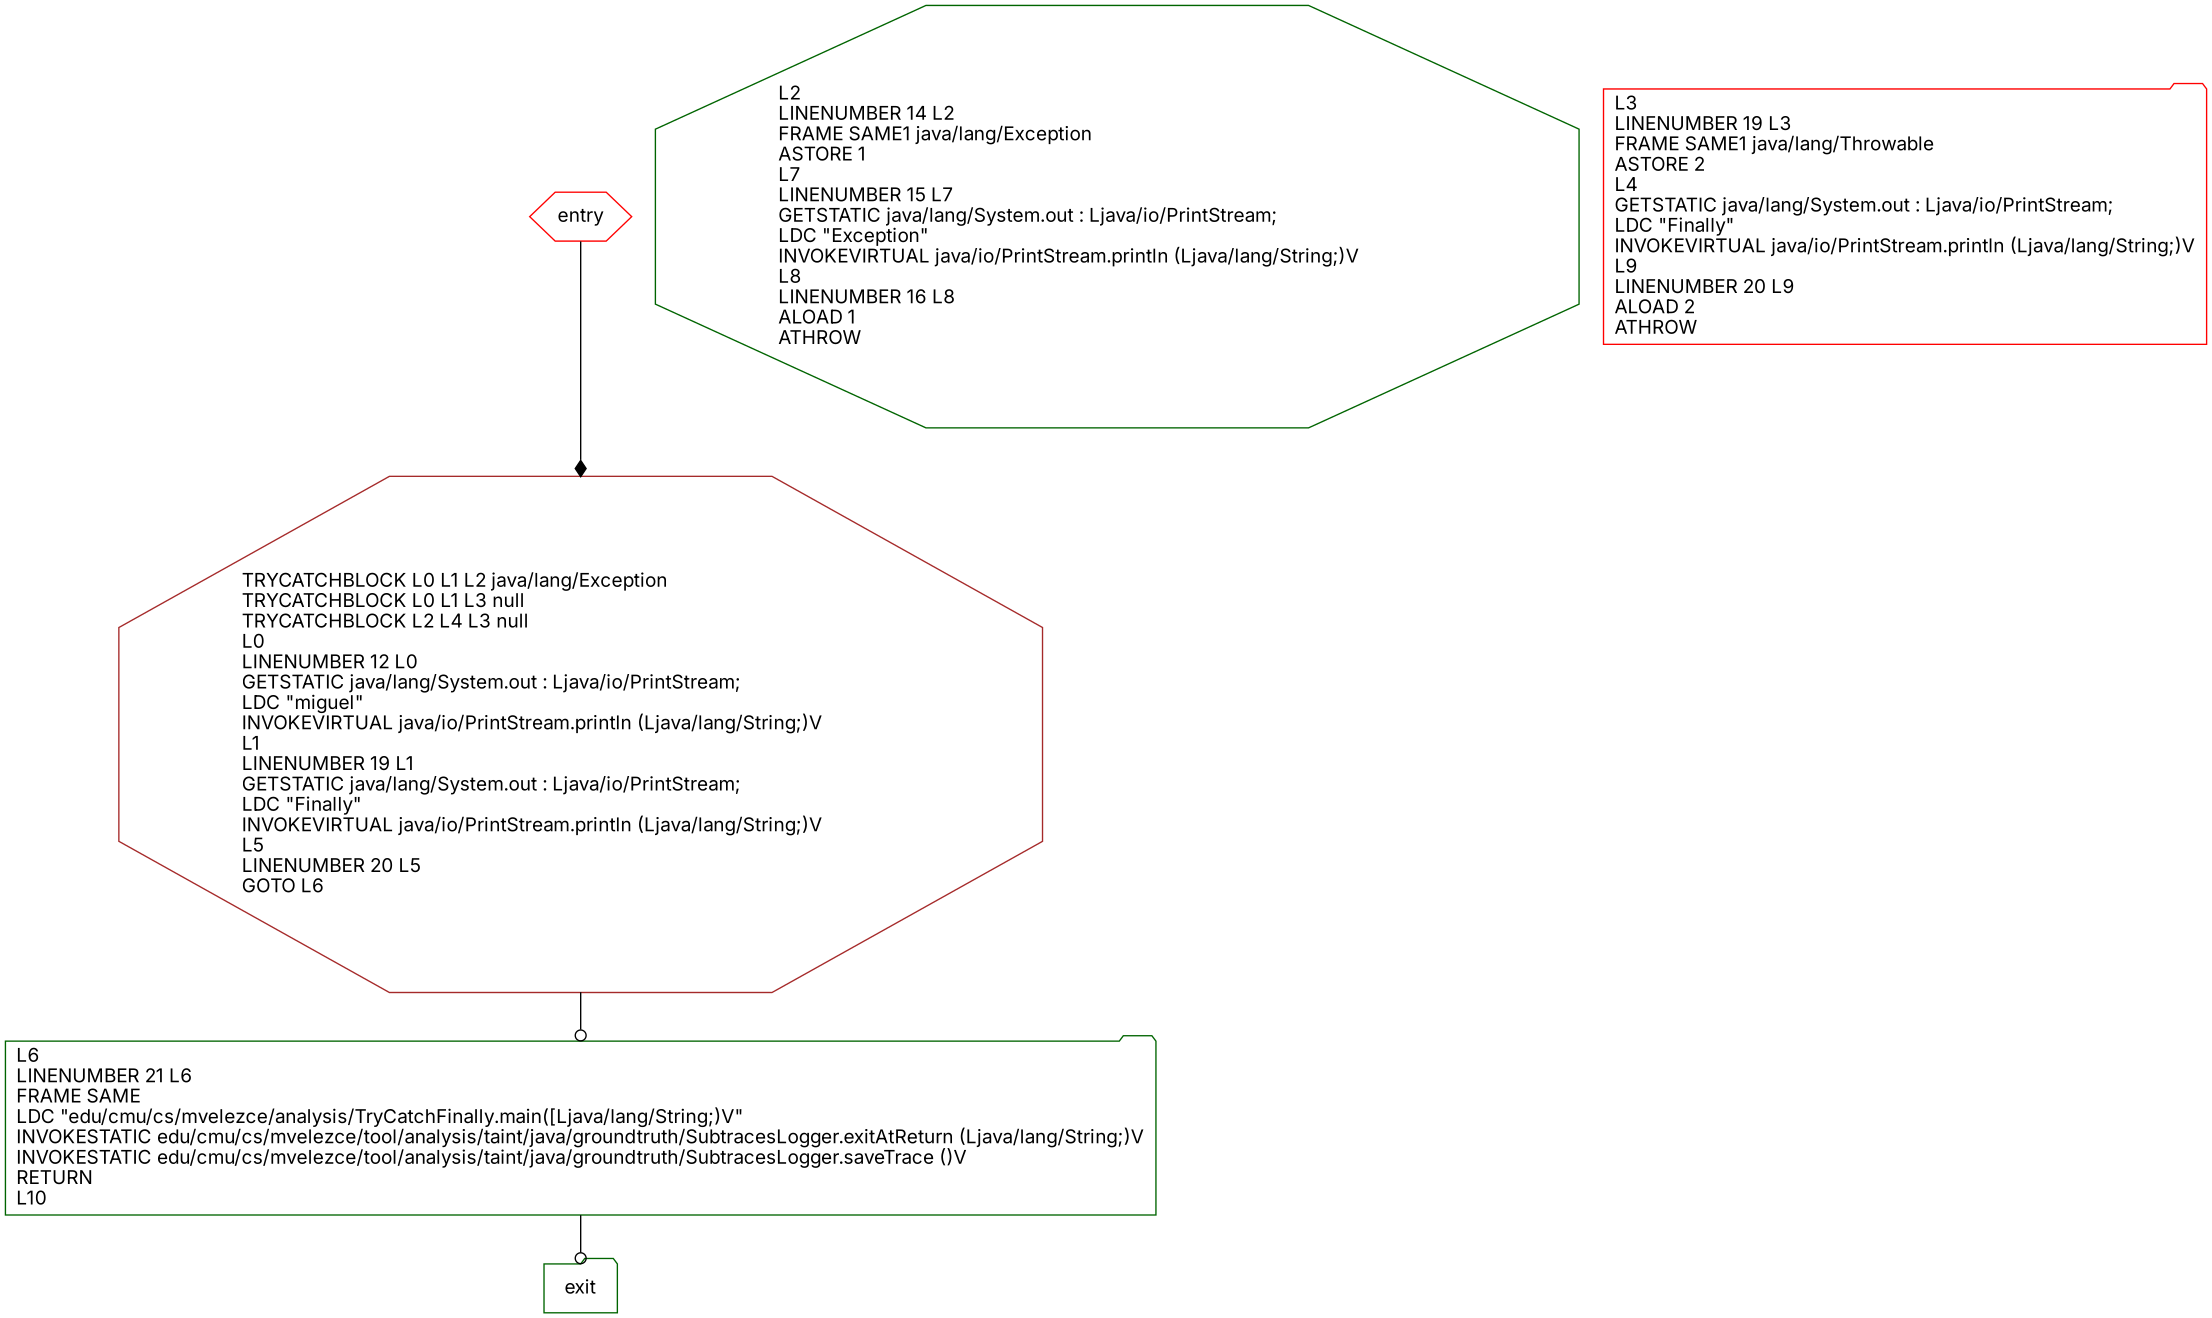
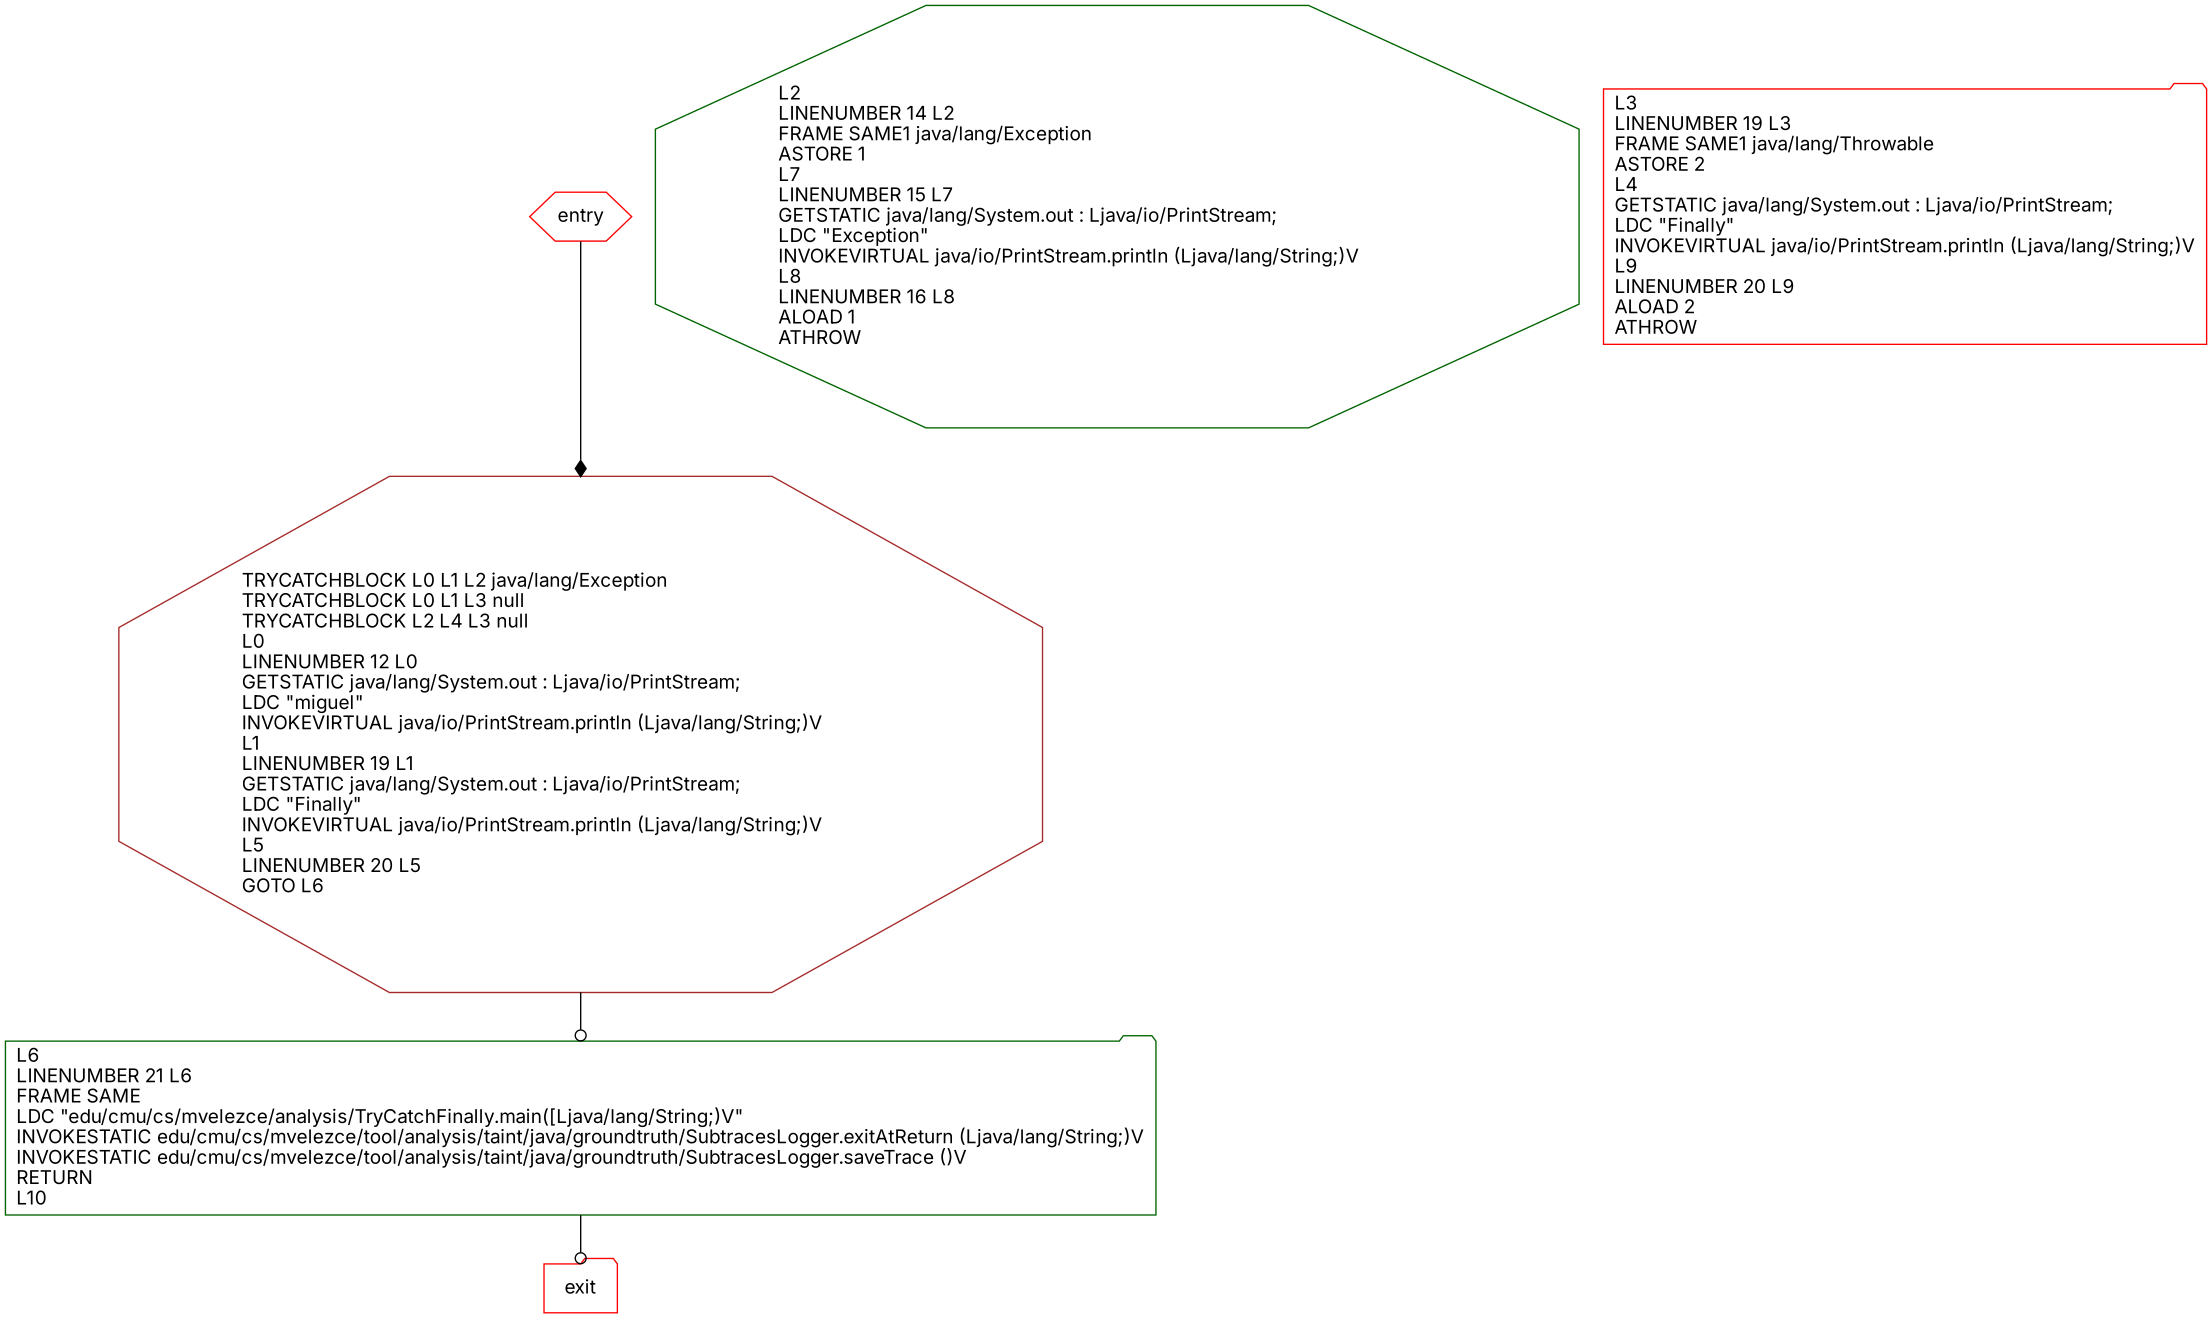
(581, 1288) -> (581, 1288)
